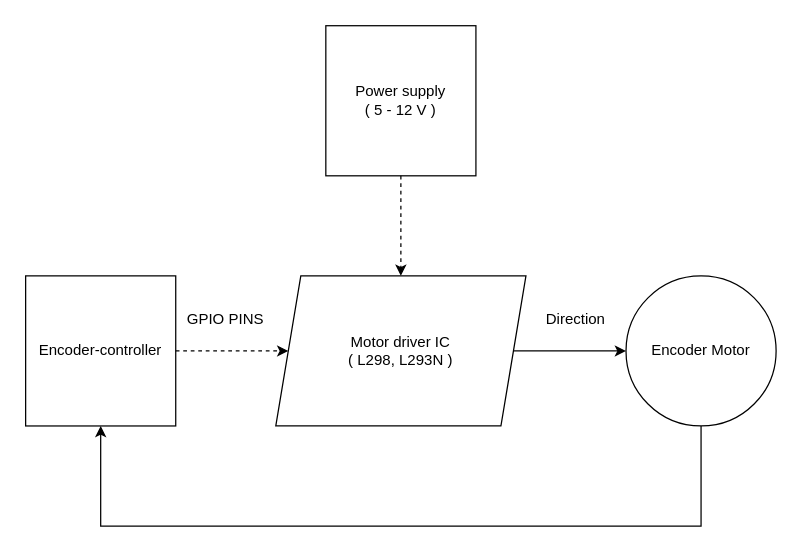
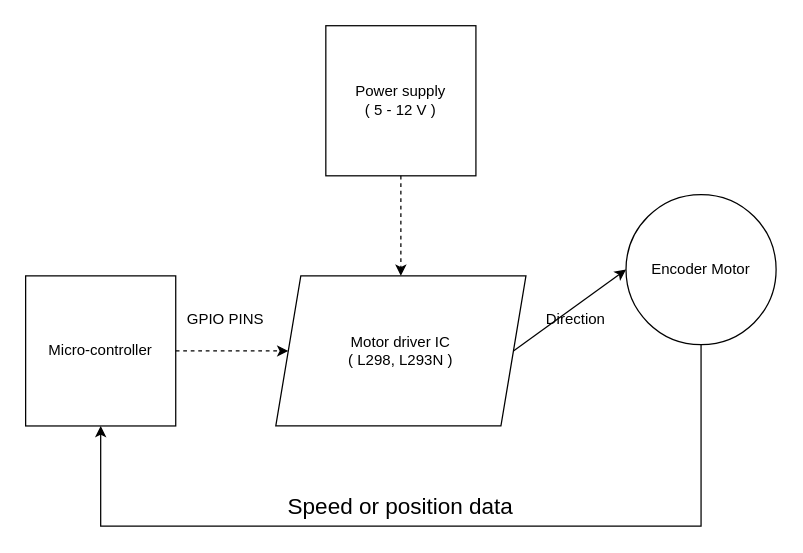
(101, 351) -> (101, 351)
(701, 351) -> (701, 269)
none -> (401, 507)
